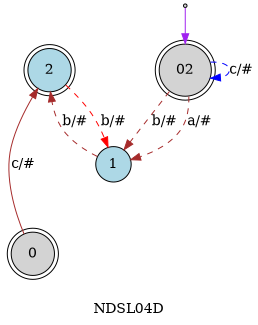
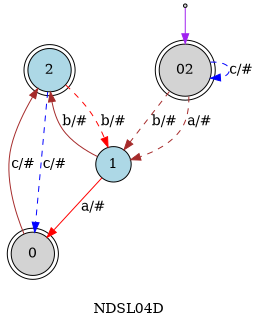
(67, 135) -> (67, 135)
none -> (42, 157)
none -> (78, 204)
